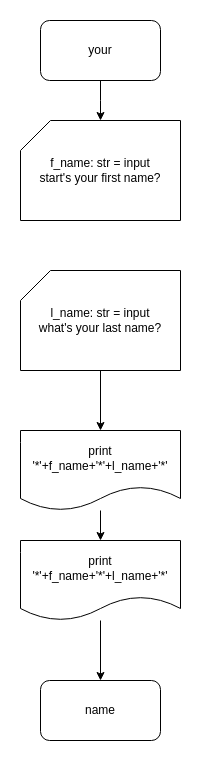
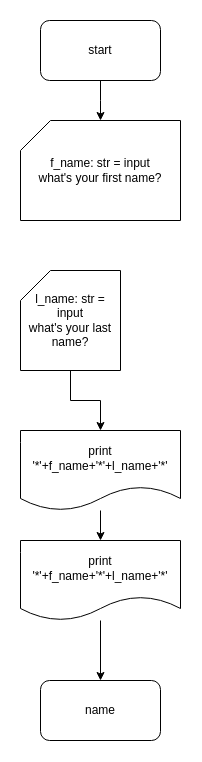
(101, 51) -> (101, 51)
(101, 171) -> (101, 171)
(101, 321) -> (71, 321)
